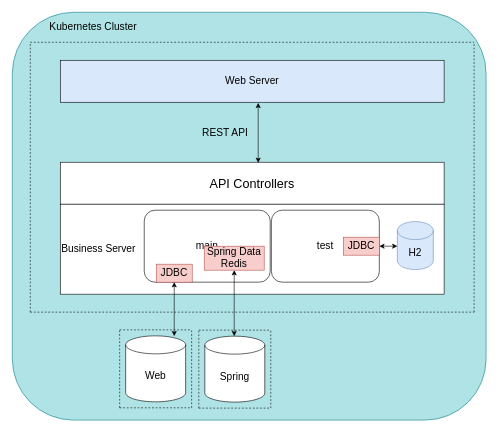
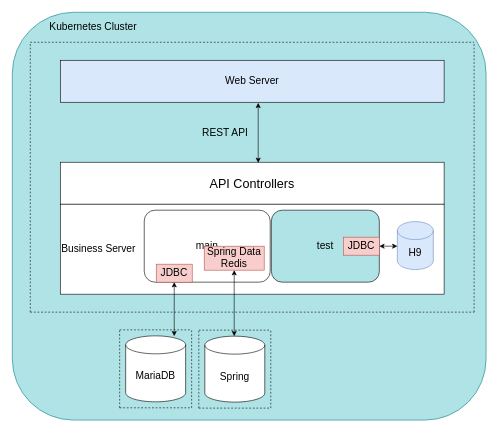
(326, 246) -> (326, 246)
(416, 254) -> (416, 254)
(156, 377) -> (156, 377)
